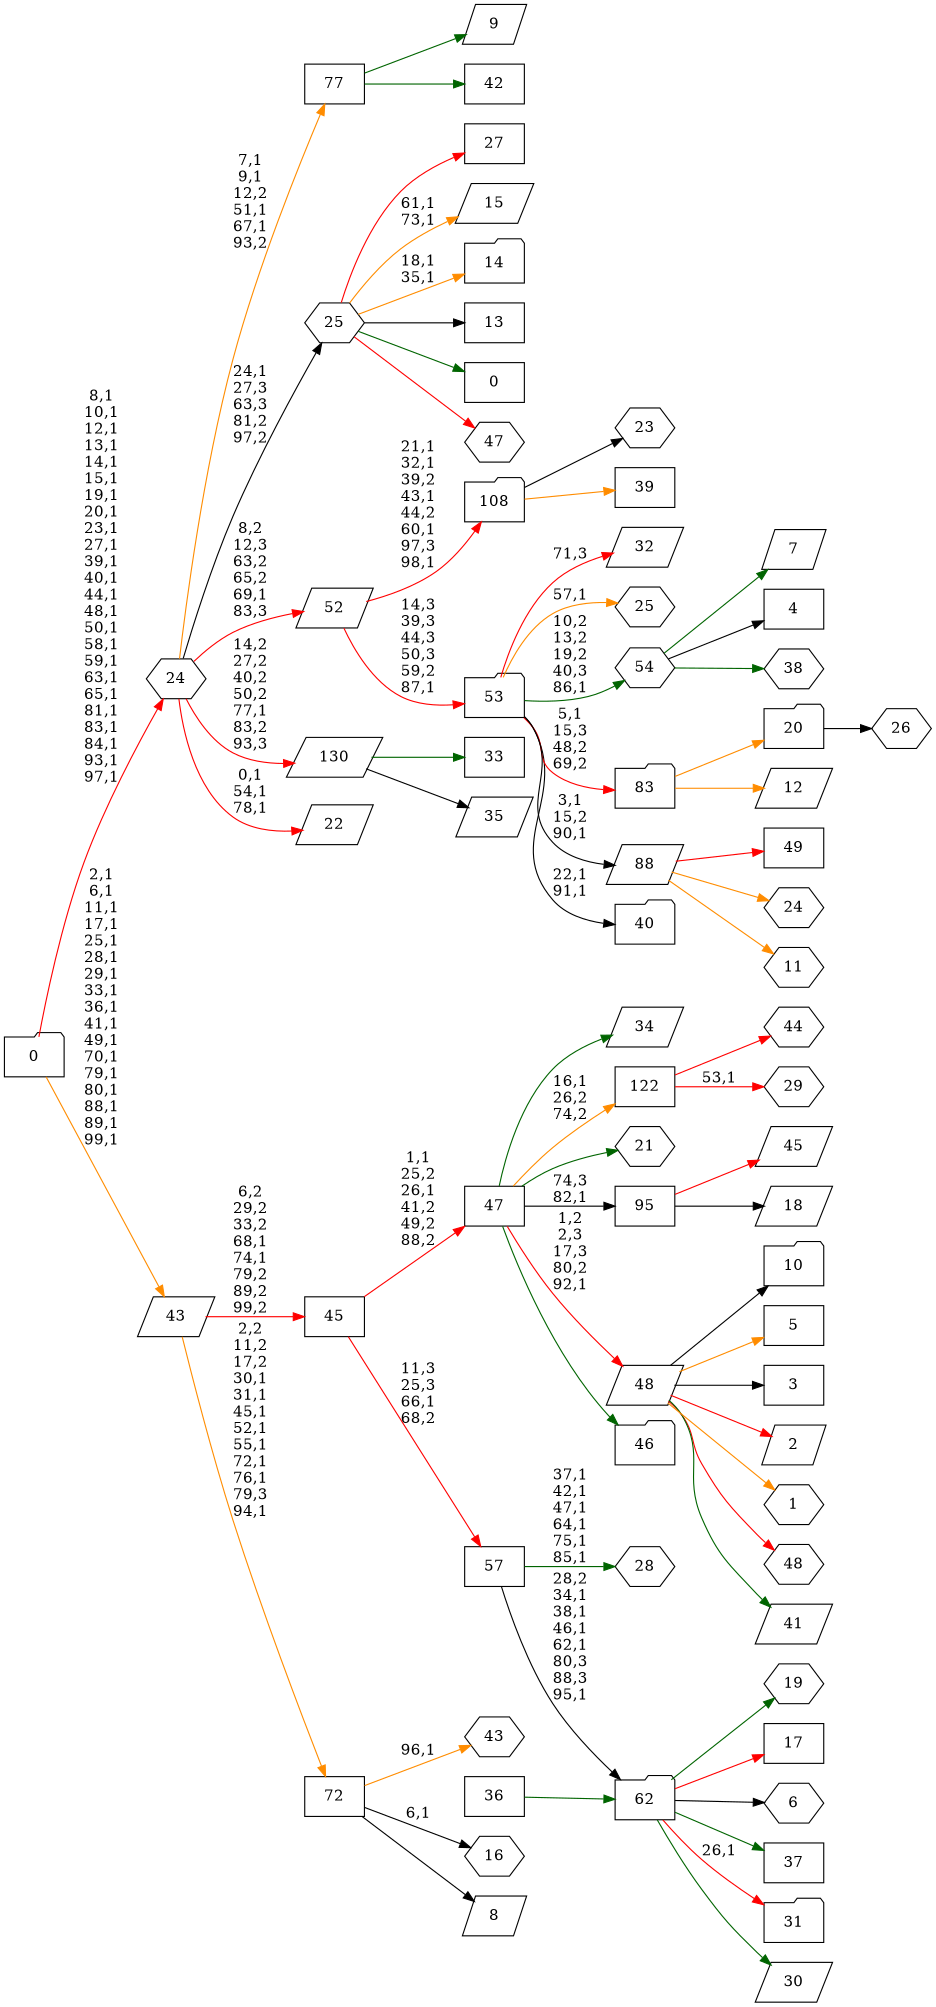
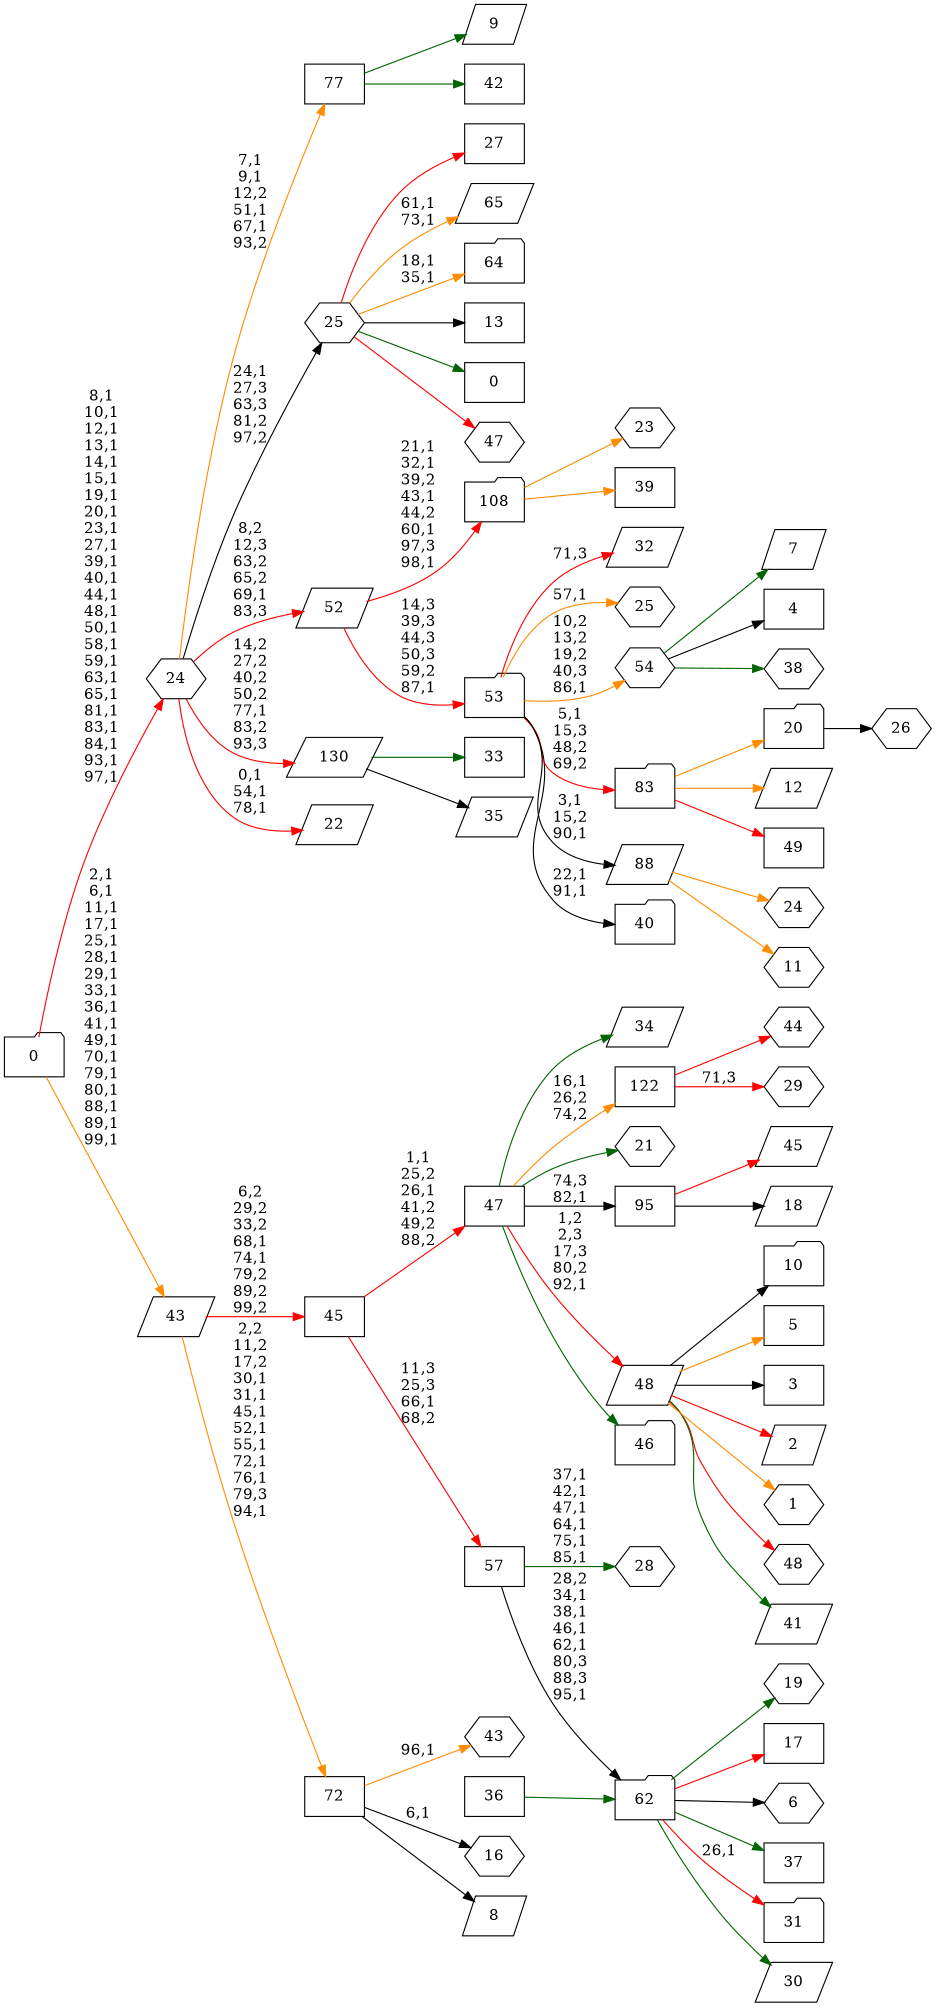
(495, 203) -> (495, 203)
(495, 263) -> (495, 263)
(569, 465) -> (569, 465)
(571, 700) -> (571, 700)
(714, 857) -> (714, 816)
(719, 1078) -> (719, 1078)
